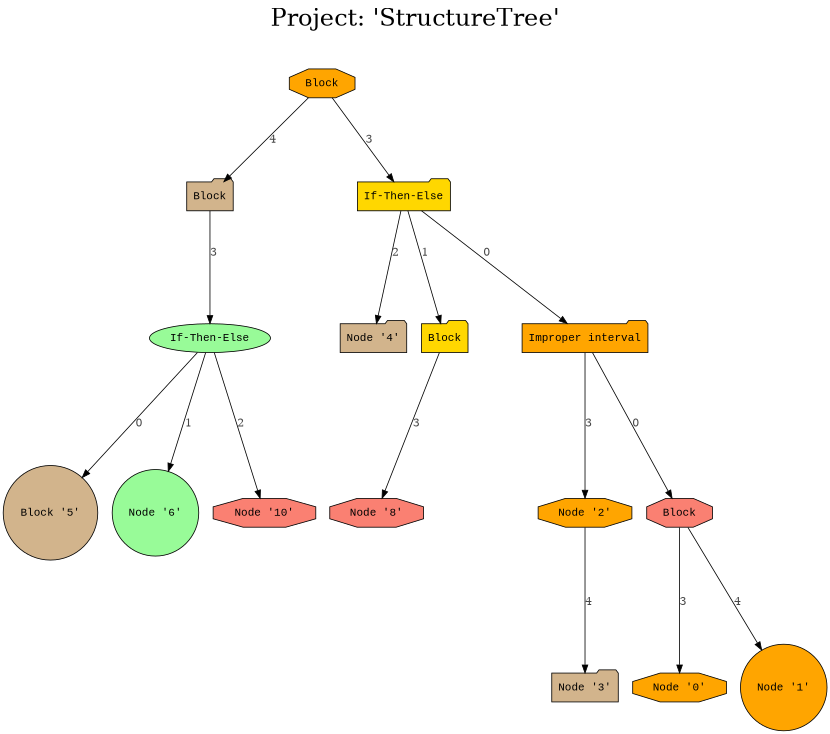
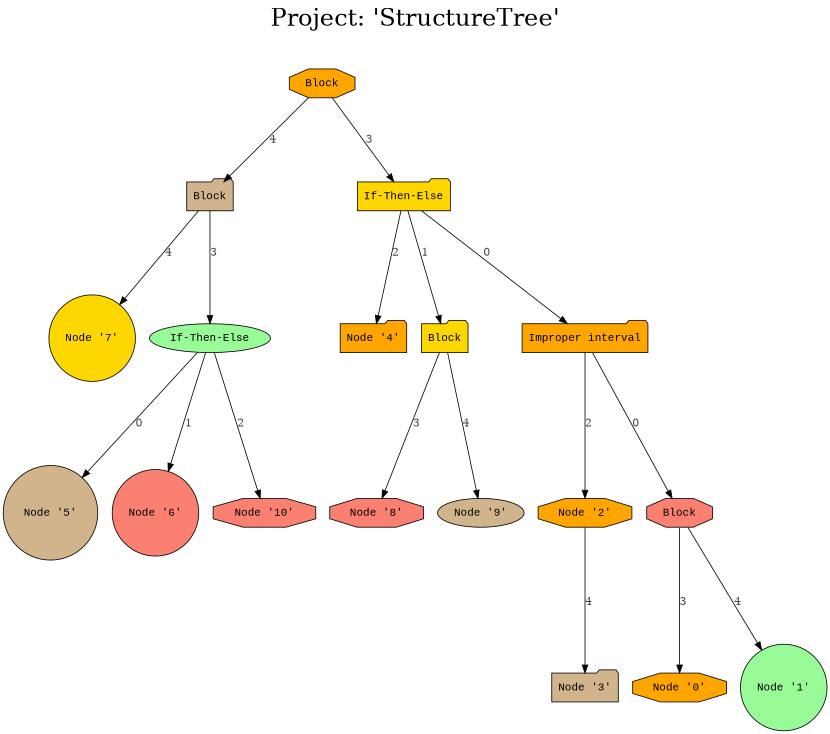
none -> (92, 338)
(373, 338) -> (373, 338)
(589, 423) -> (589, 423)
(50, 513) -> (50, 513)
(155, 513) -> (155, 513)
none -> (481, 513)
(784, 688) -> (784, 688)
